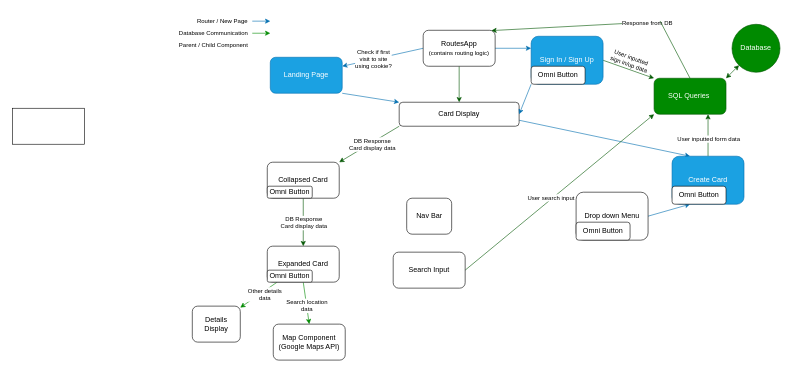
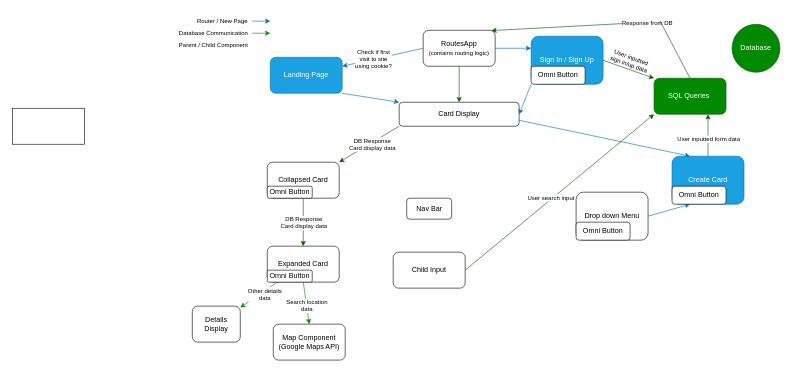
(734, 71) -> none
(429, 216) -> (429, 209)
(429, 270) -> (429, 270)
